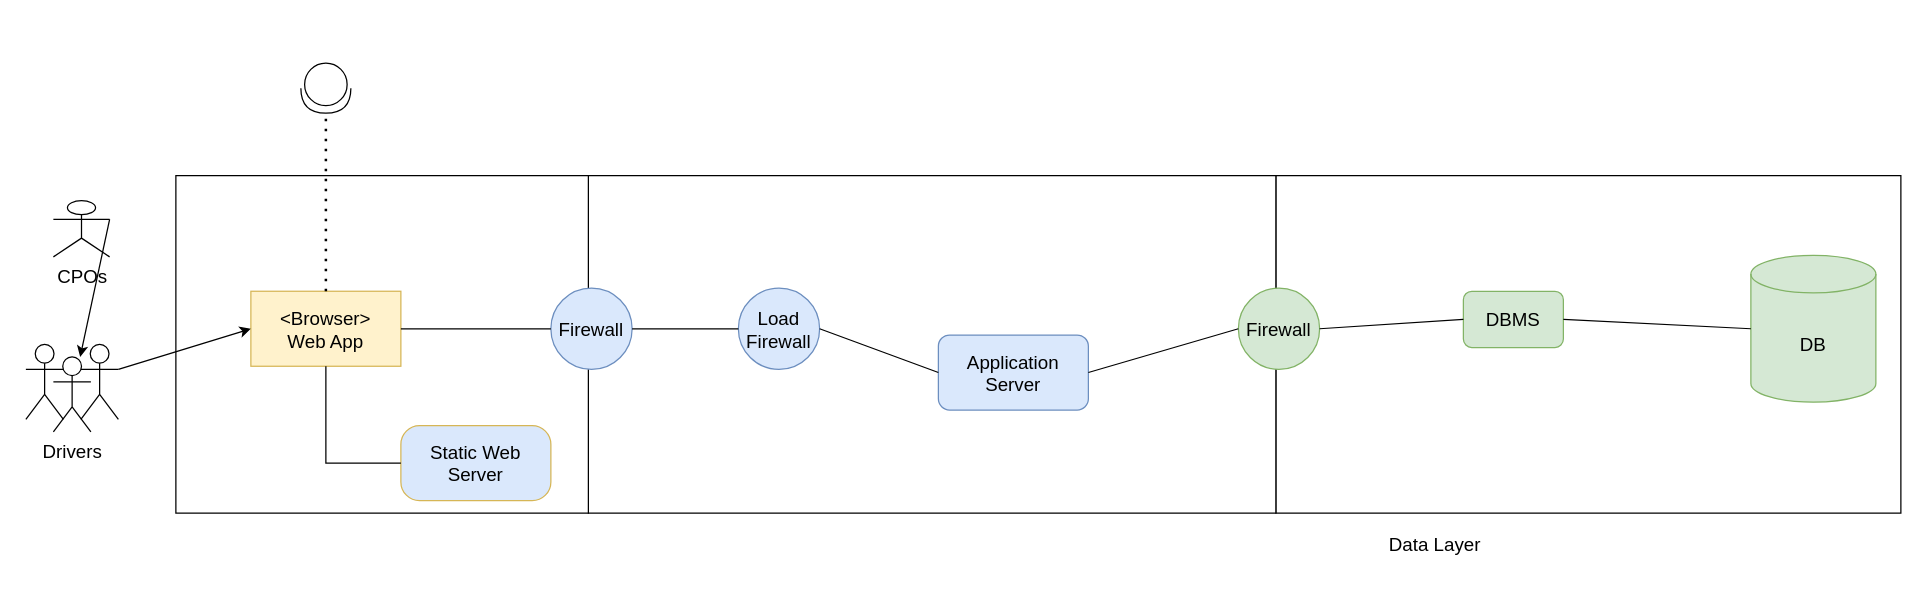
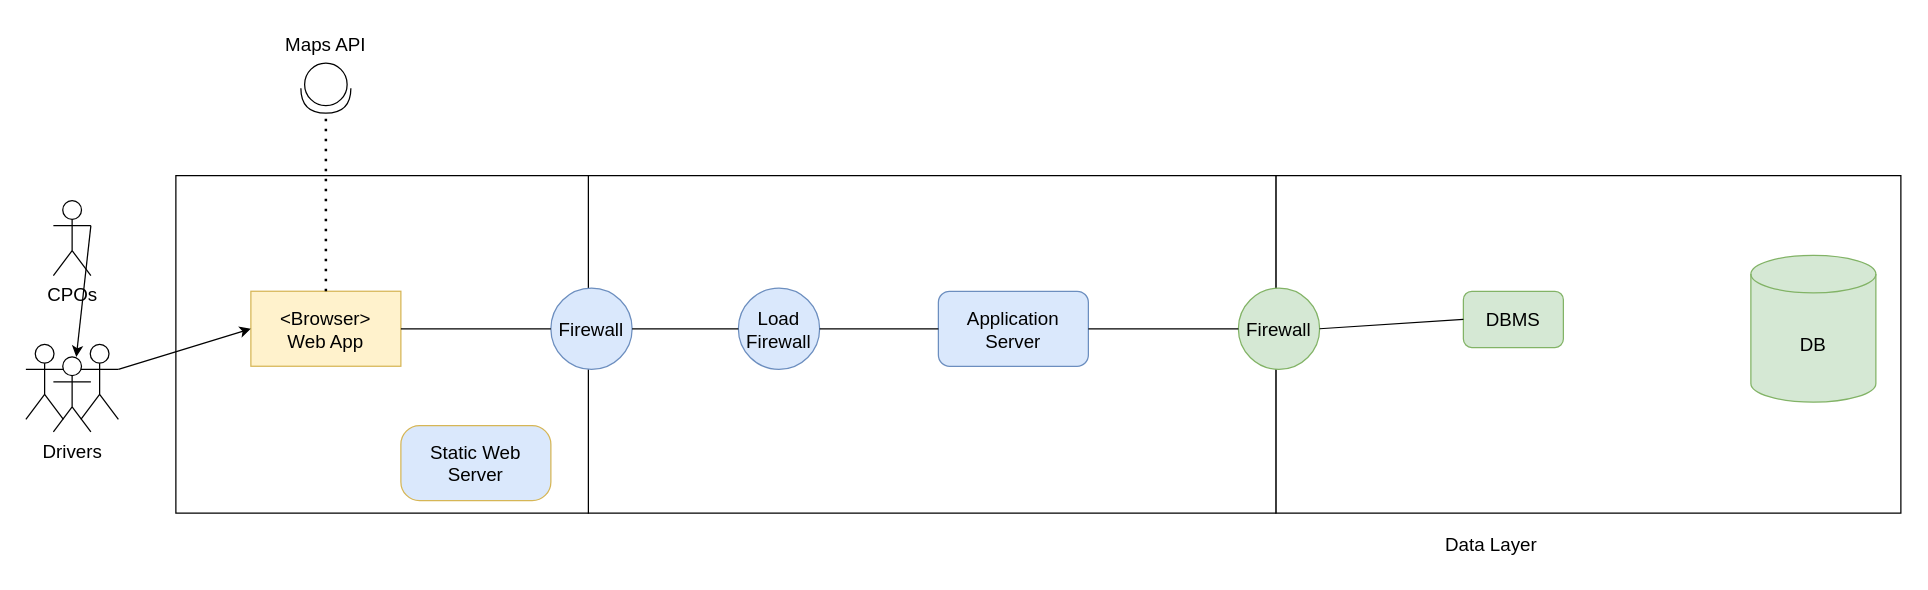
none -> (326, 44)
(81, 229) -> (72, 238)
(1656, 324) -> none
(1013, 373) -> (1013, 329)
(326, 453) -> none
(1435, 544) -> (1491, 544)
